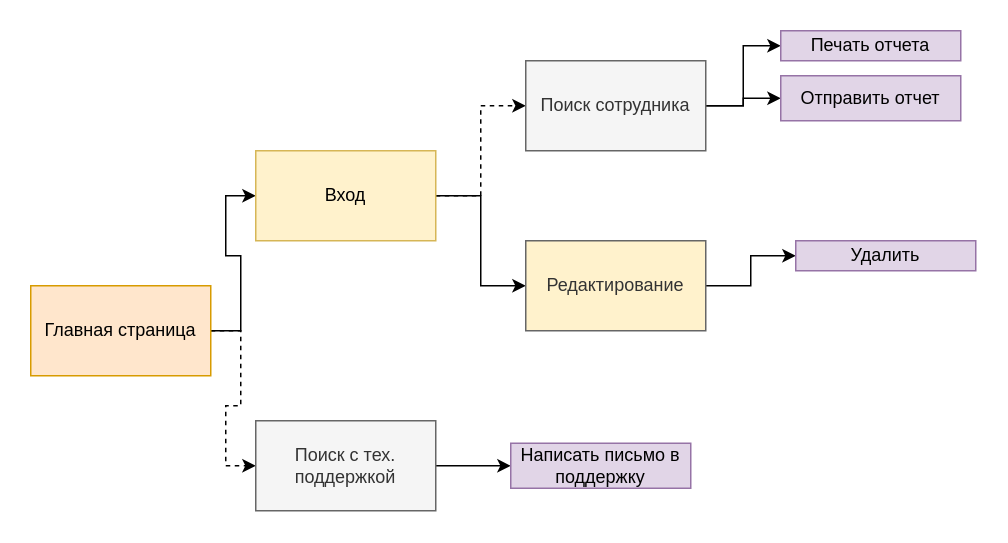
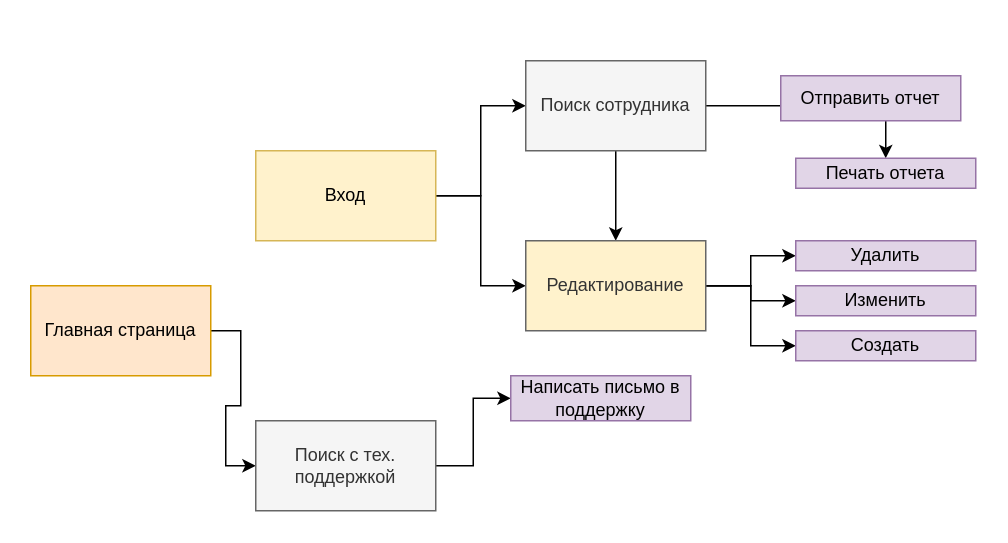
(871, 46) -> (886, 173)
(758, 98) -> (616, 191)
(481, 132) -> (481, 132)
(230, 256) -> none
none -> (769, 301)
none -> (886, 301)
none -> (751, 342)
none -> (886, 346)
(232, 406) -> (232, 406)
(601, 466) -> (601, 398)
